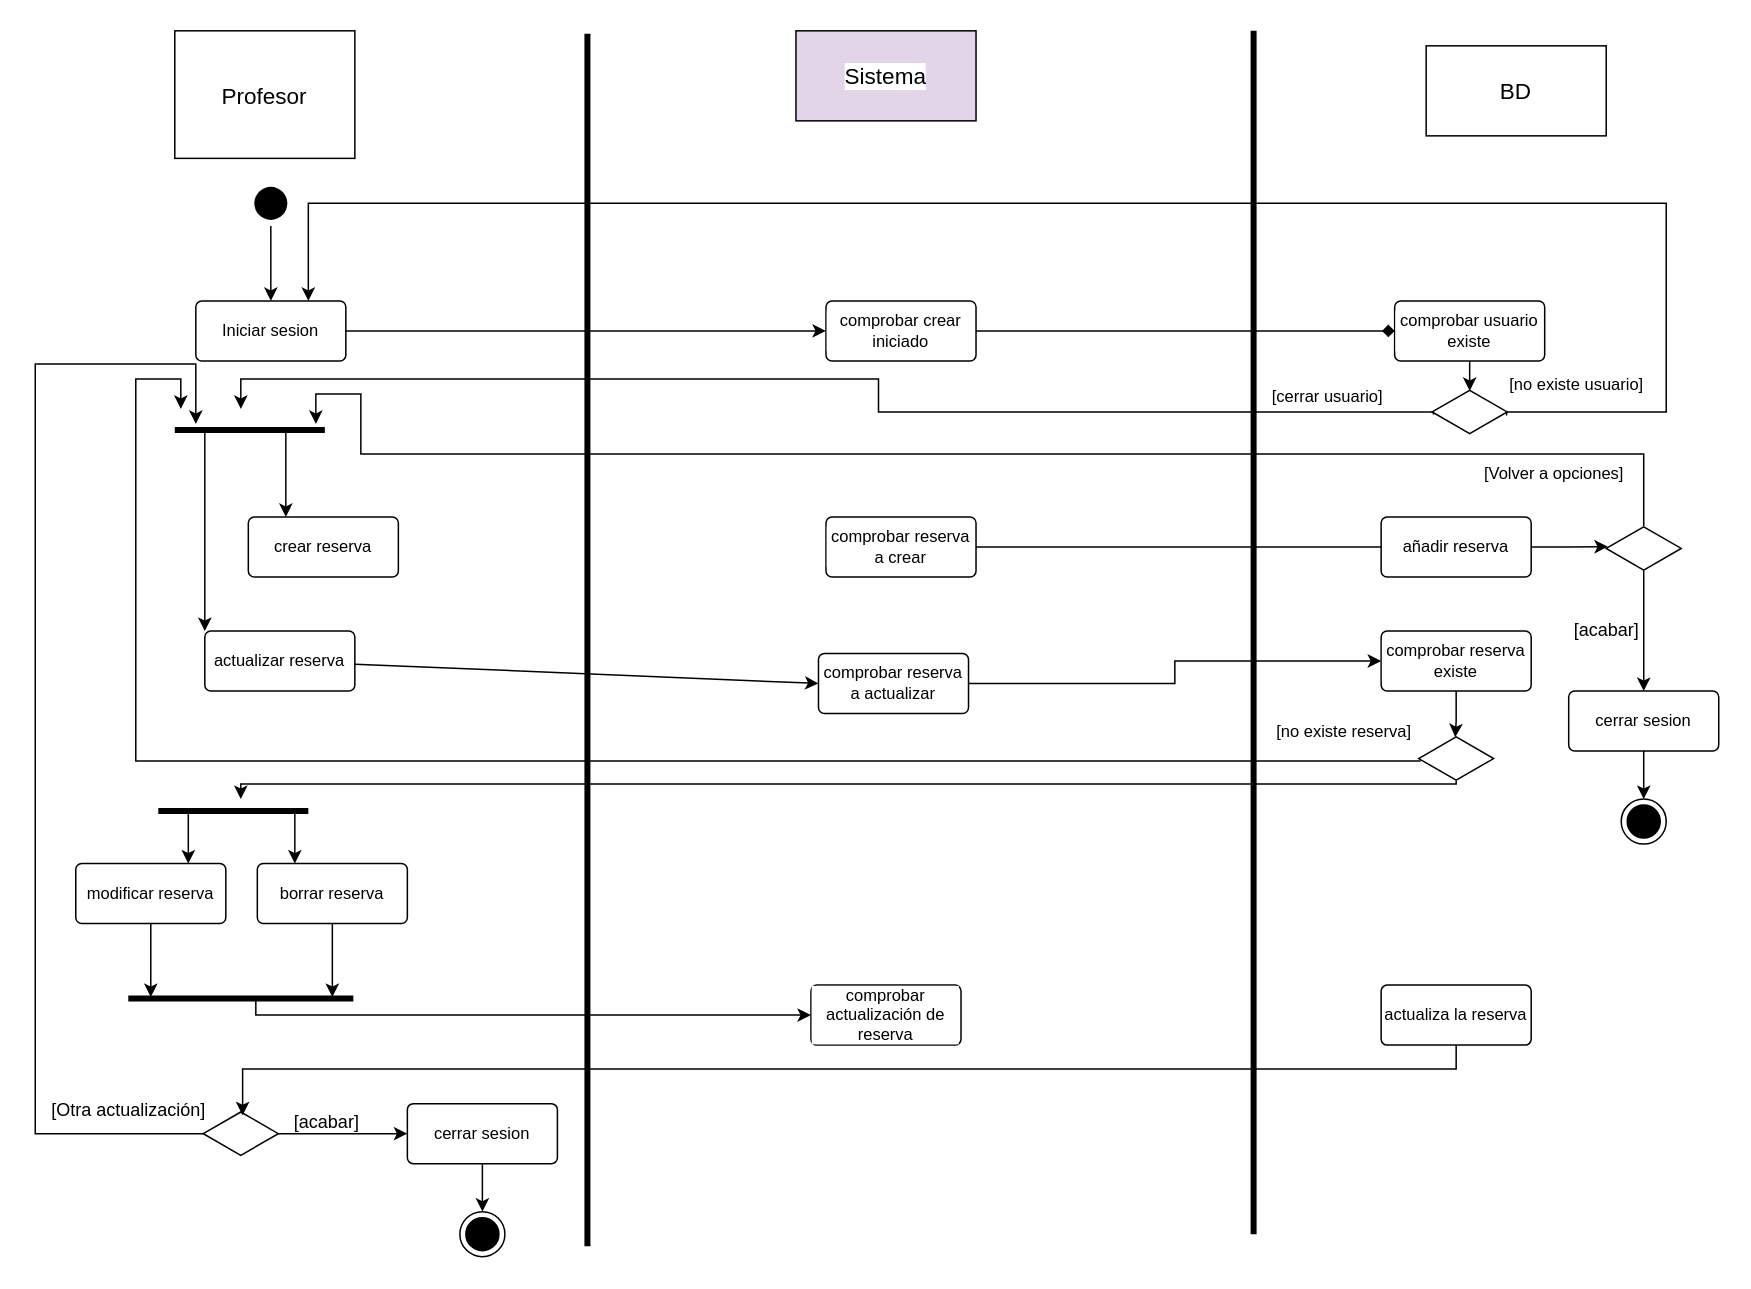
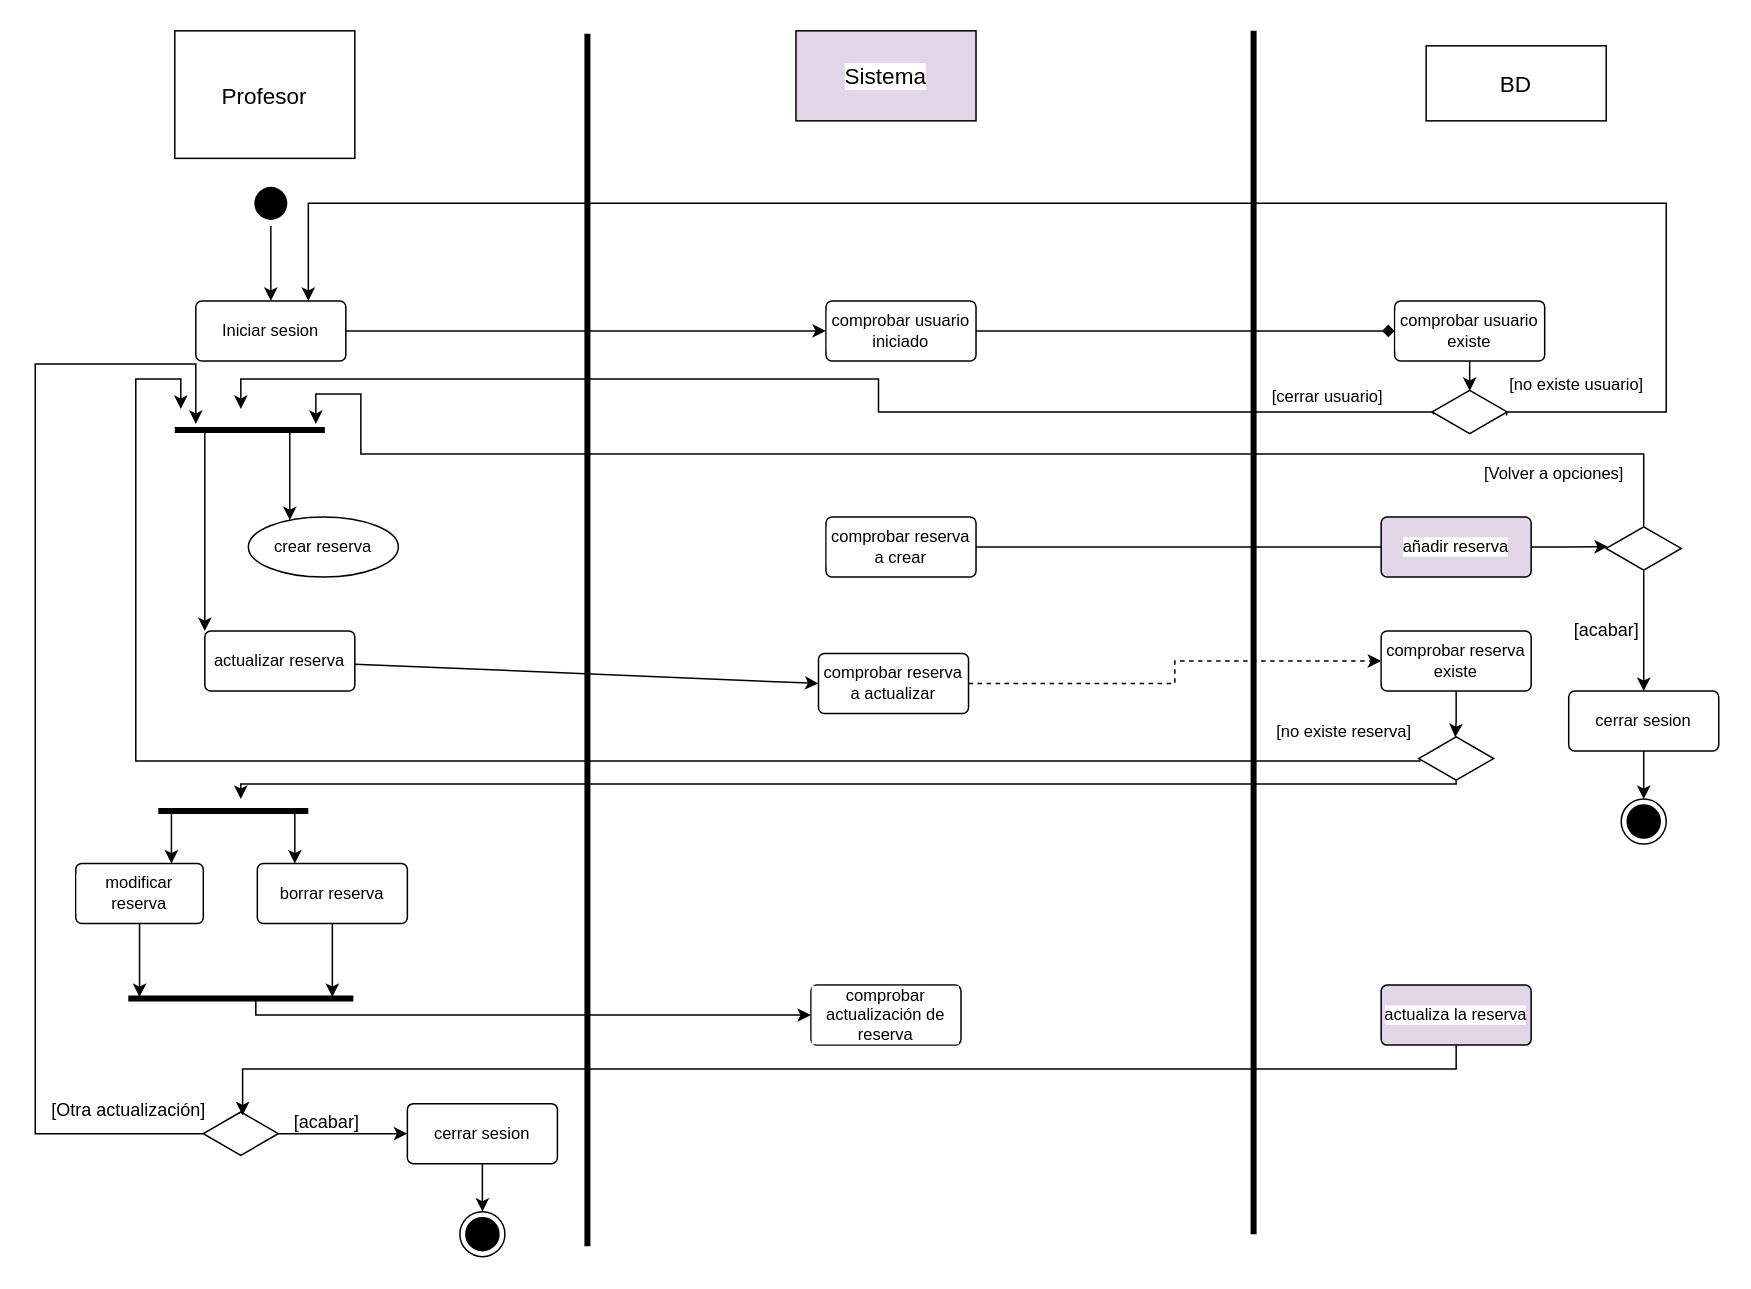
(1516, 91) -> (1516, 83)
(901, 331) -> (901, 331)
(323, 547) -> (323, 547)
(1456, 547) -> (1456, 547)
(1175, 676) -> (1175, 676)
(151, 893) -> (140, 893)
(1456, 1015) -> (1456, 1015)
